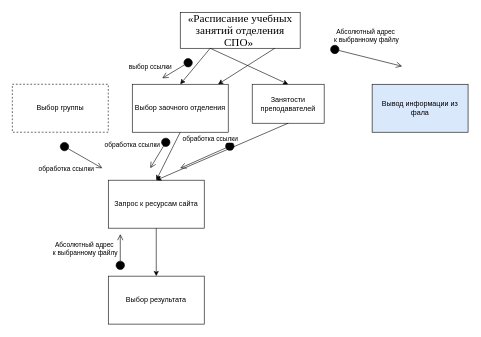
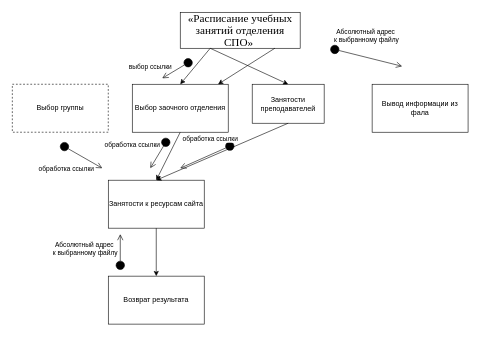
(420, 108) -> (420, 108)
(156, 204) -> (156, 204)
(156, 300) -> (156, 300)
